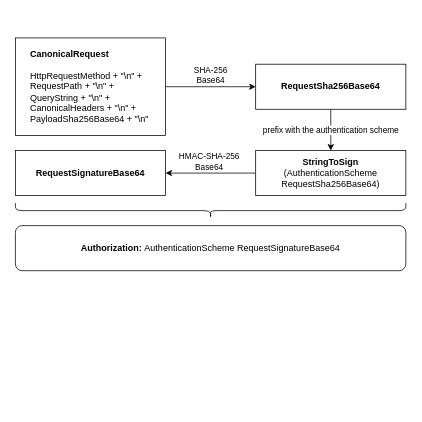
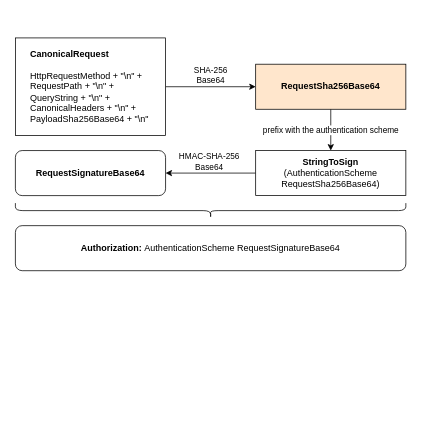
(330, 87) -> (330, 87)
(90, 173) -> (90, 173)
